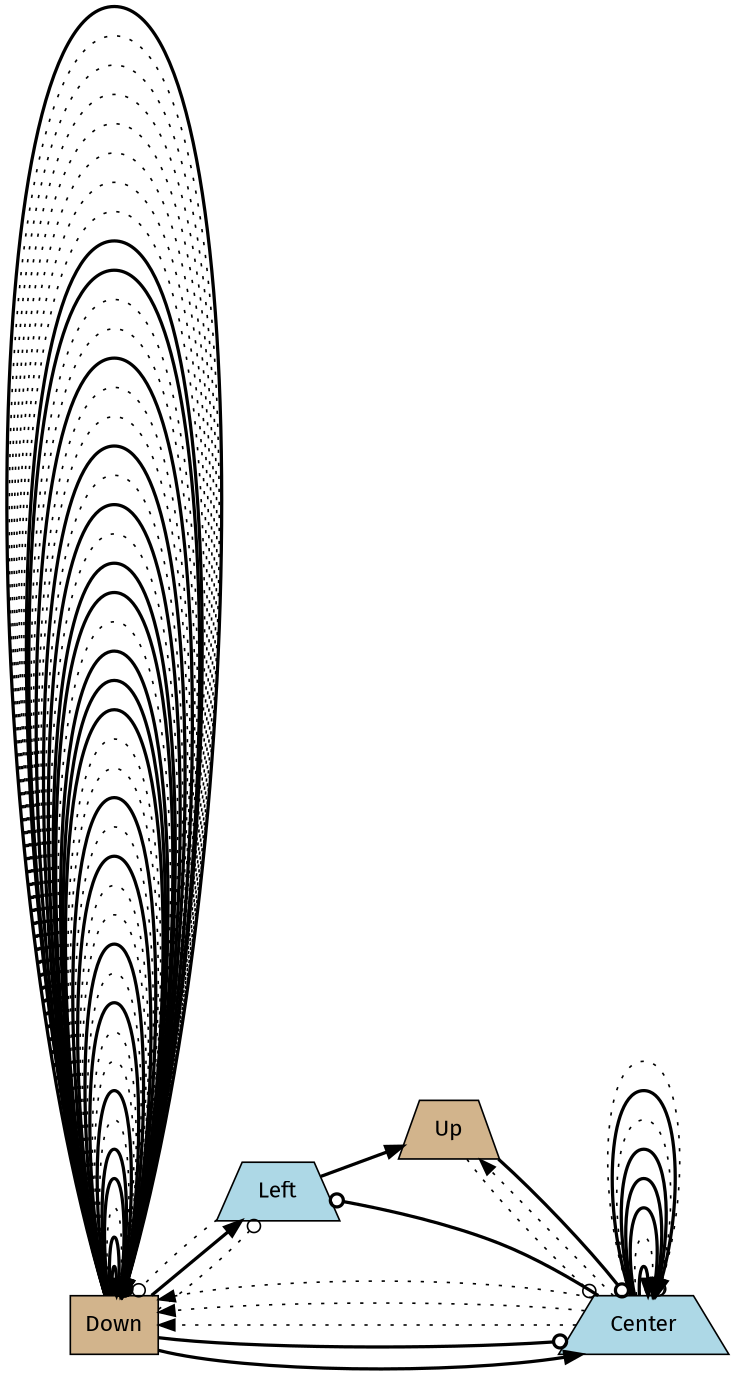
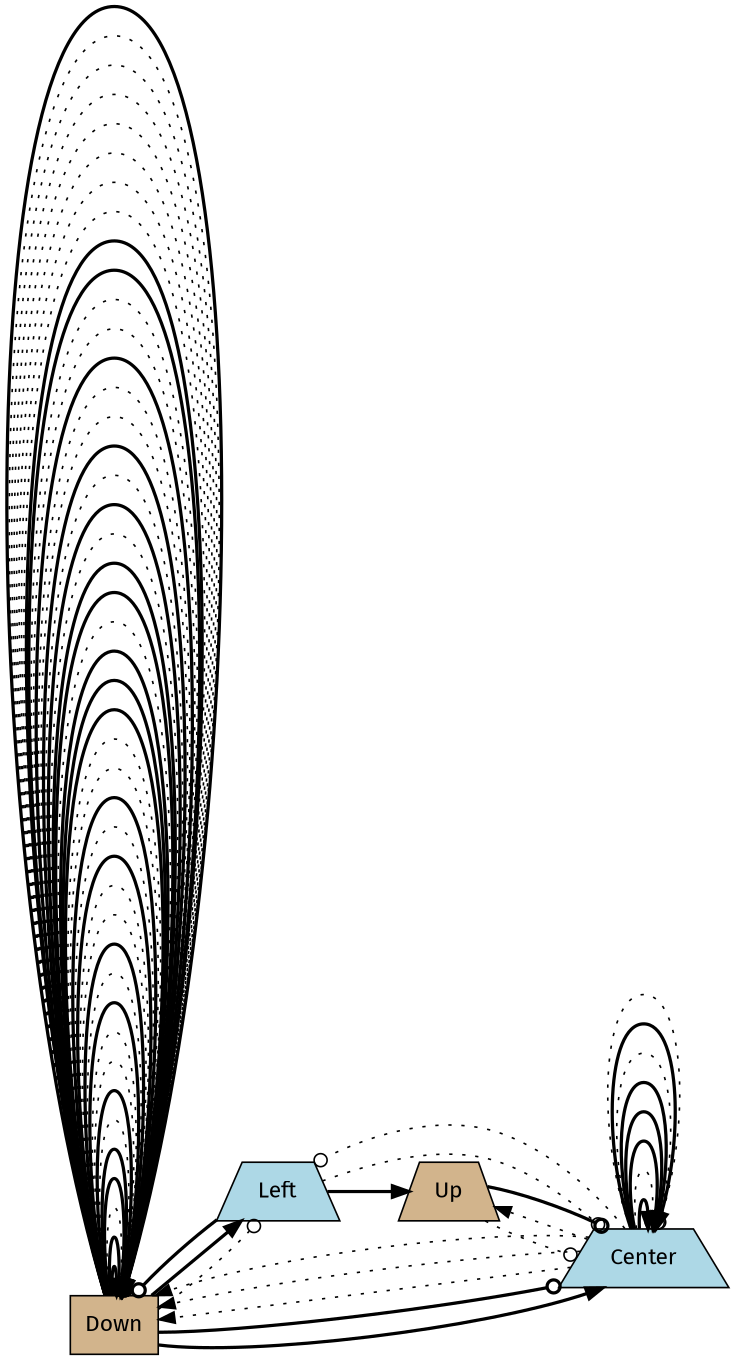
none -> (465, 1155)
(476, 1235) -> (490, 1131)
(179, 1251) -> (179, 1251)
